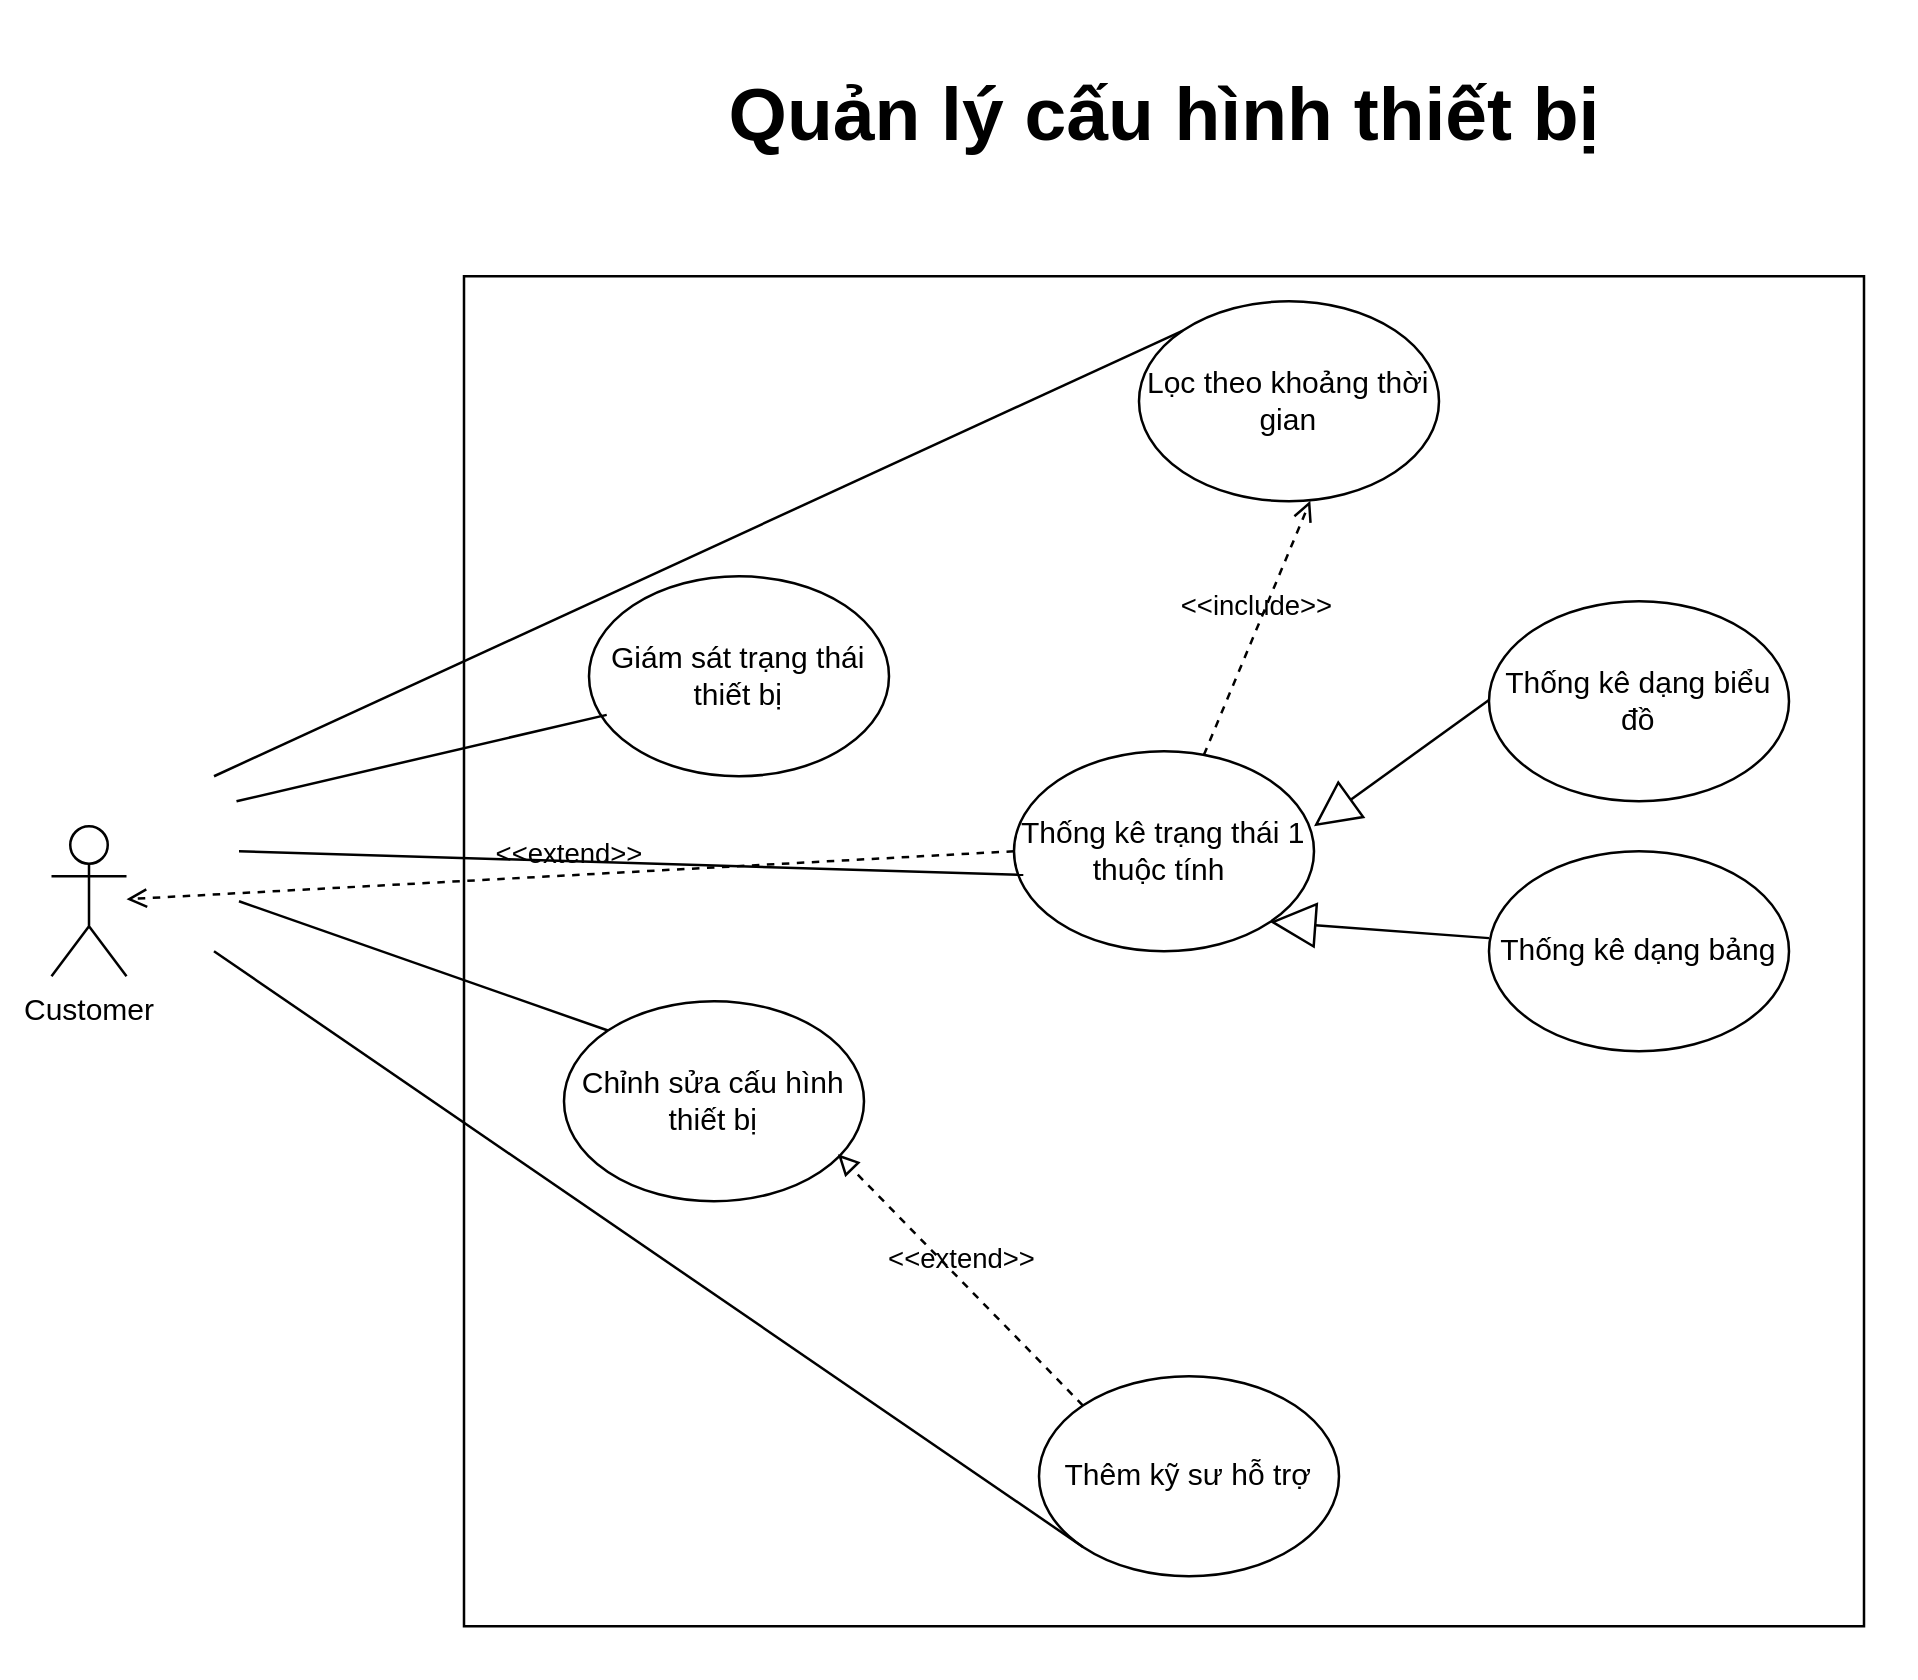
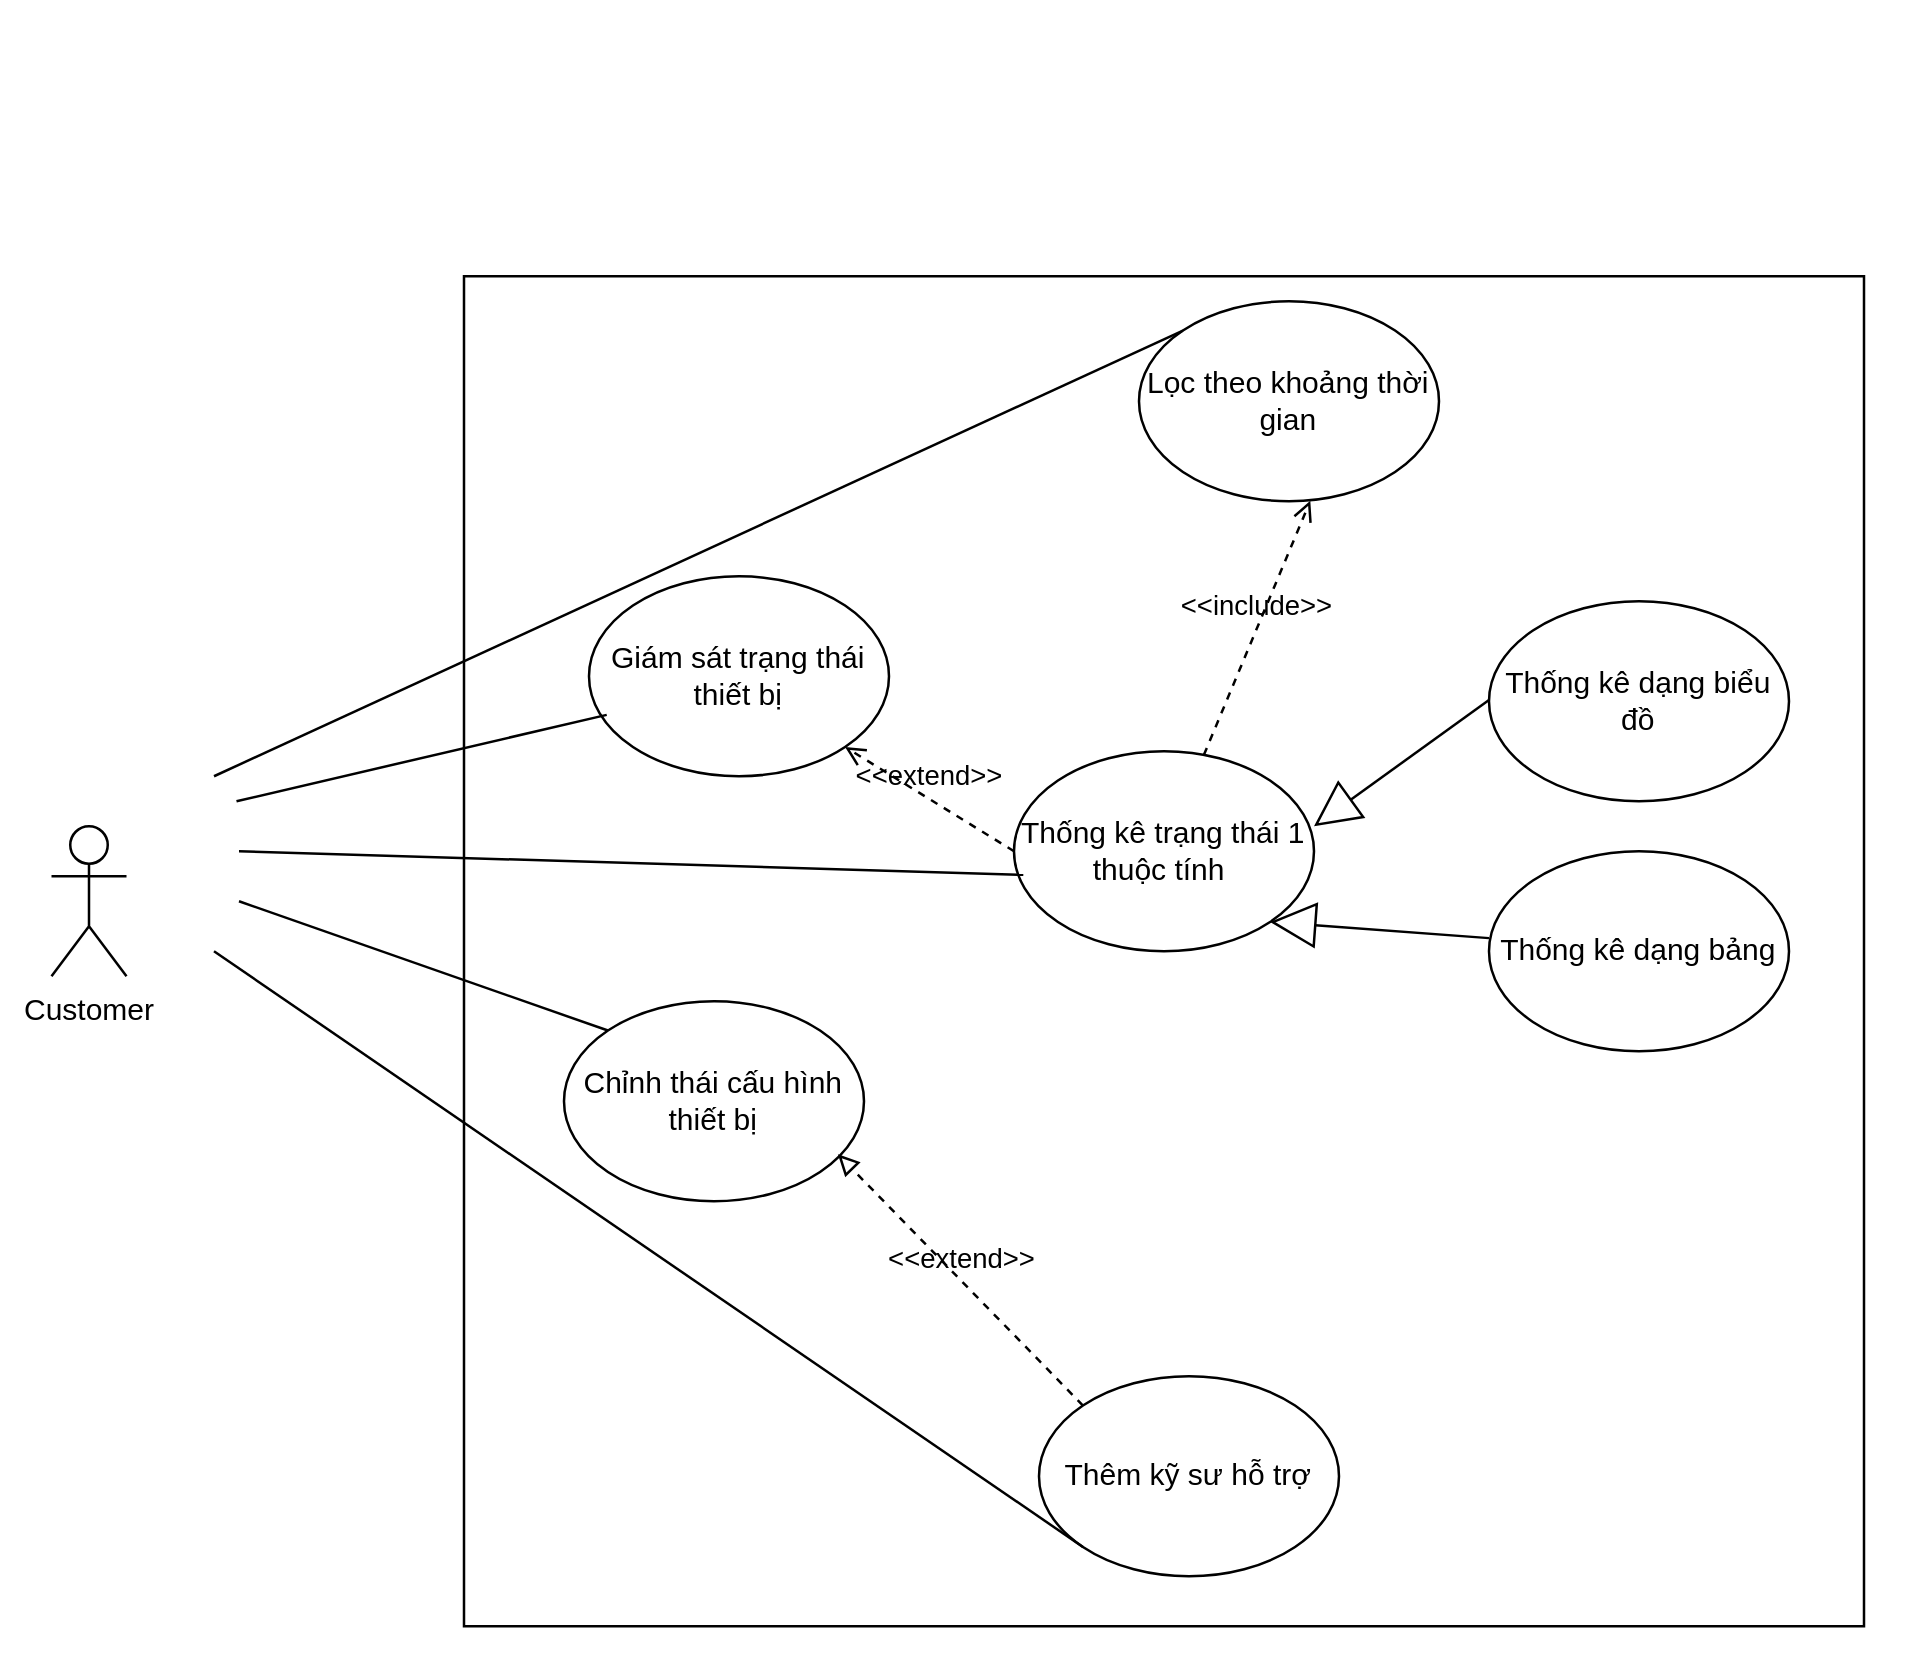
(1164, 114) -> none
(413, 884) -> (932, 801)
(714, 1101) -> (714, 1101)
